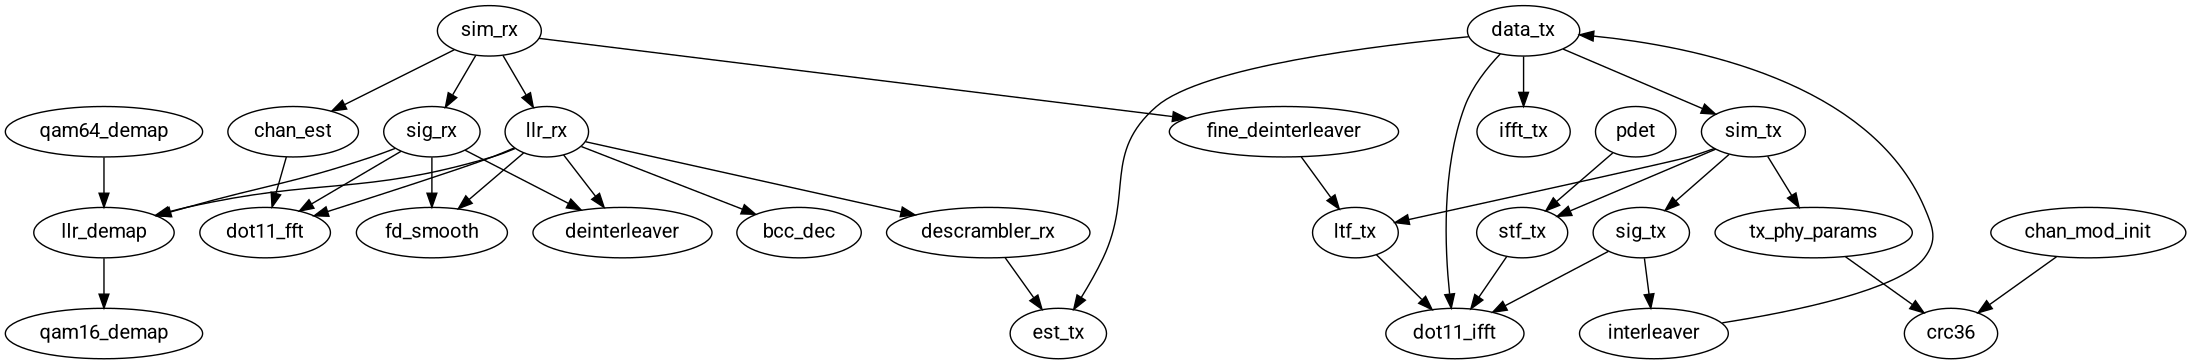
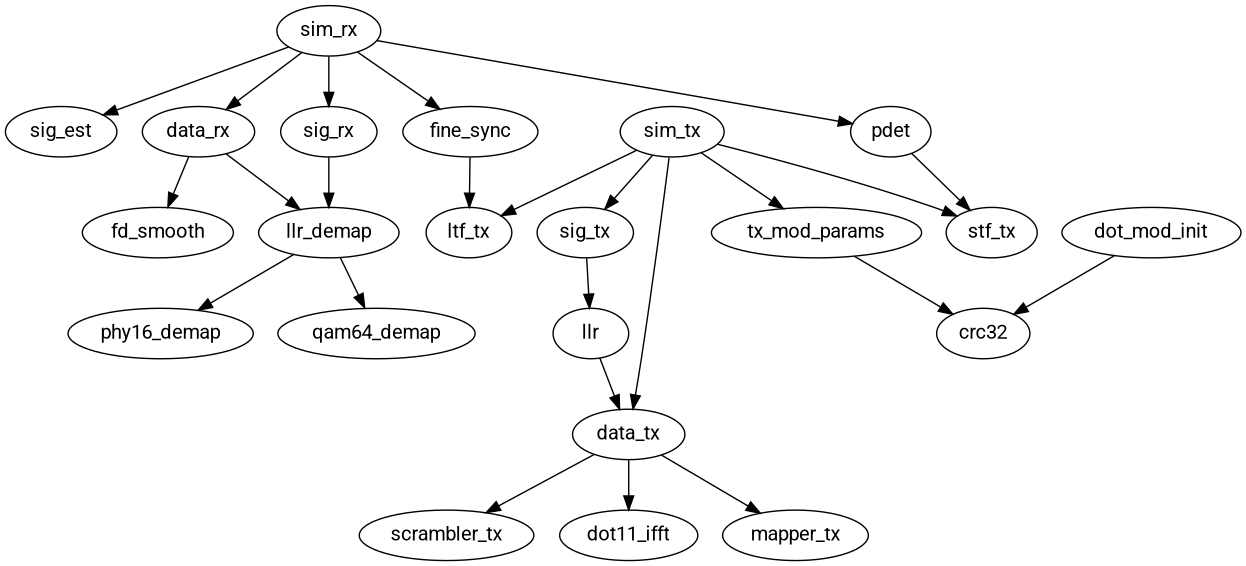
(1633, 79) -> (653, 276)
none -> (607, 81)
(293, 132) -> (61, 132)
(547, 132) -> (199, 132)
(1284, 132) -> (470, 132)
(1524, 132) -> (795, 535)
(104, 175) -> (349, 276)
(432, 175) -> none
(265, 233) -> none
(622, 233) -> none
(799, 233) -> none
(988, 233) -> none
(1814, 233) -> (817, 233)
(2088, 233) -> (1151, 233)
(1399, 277) -> none
(1493, 277) -> none
(1557, 279) -> none
(104, 334) -> (161, 334)
(1058, 334) -> (447, 535)
(1654, 334) -> (591, 334)
(1951, 334) -> (983, 334)
